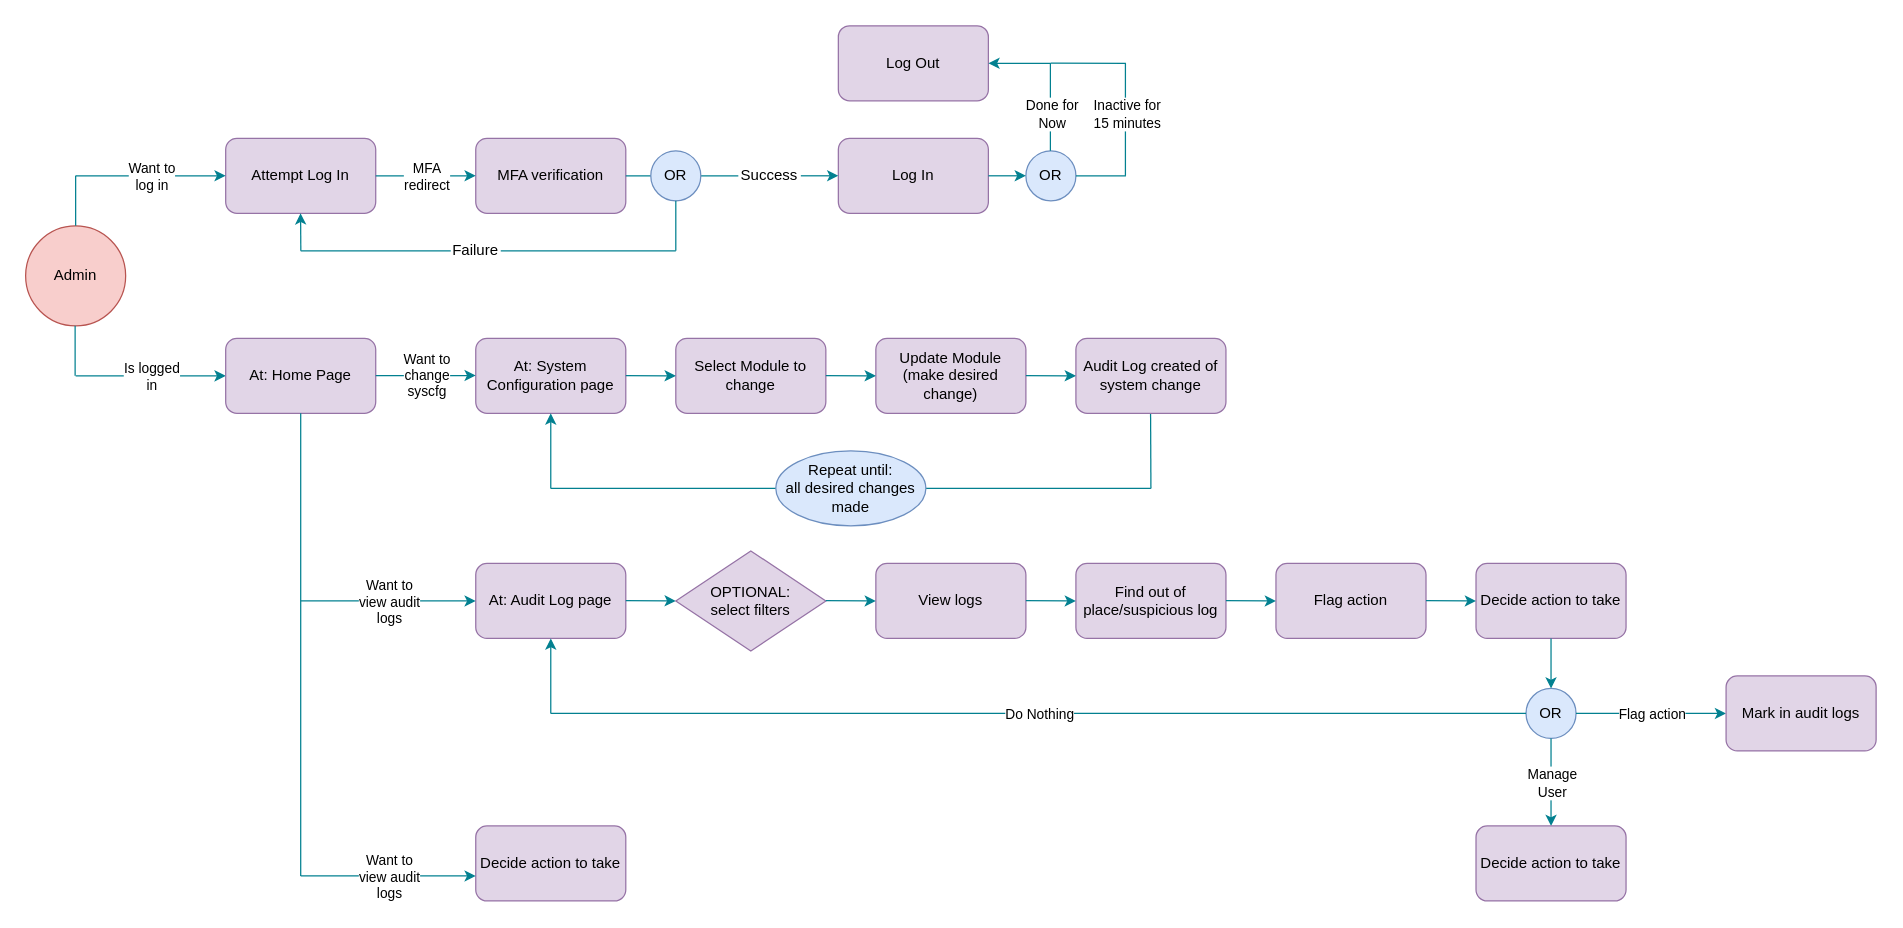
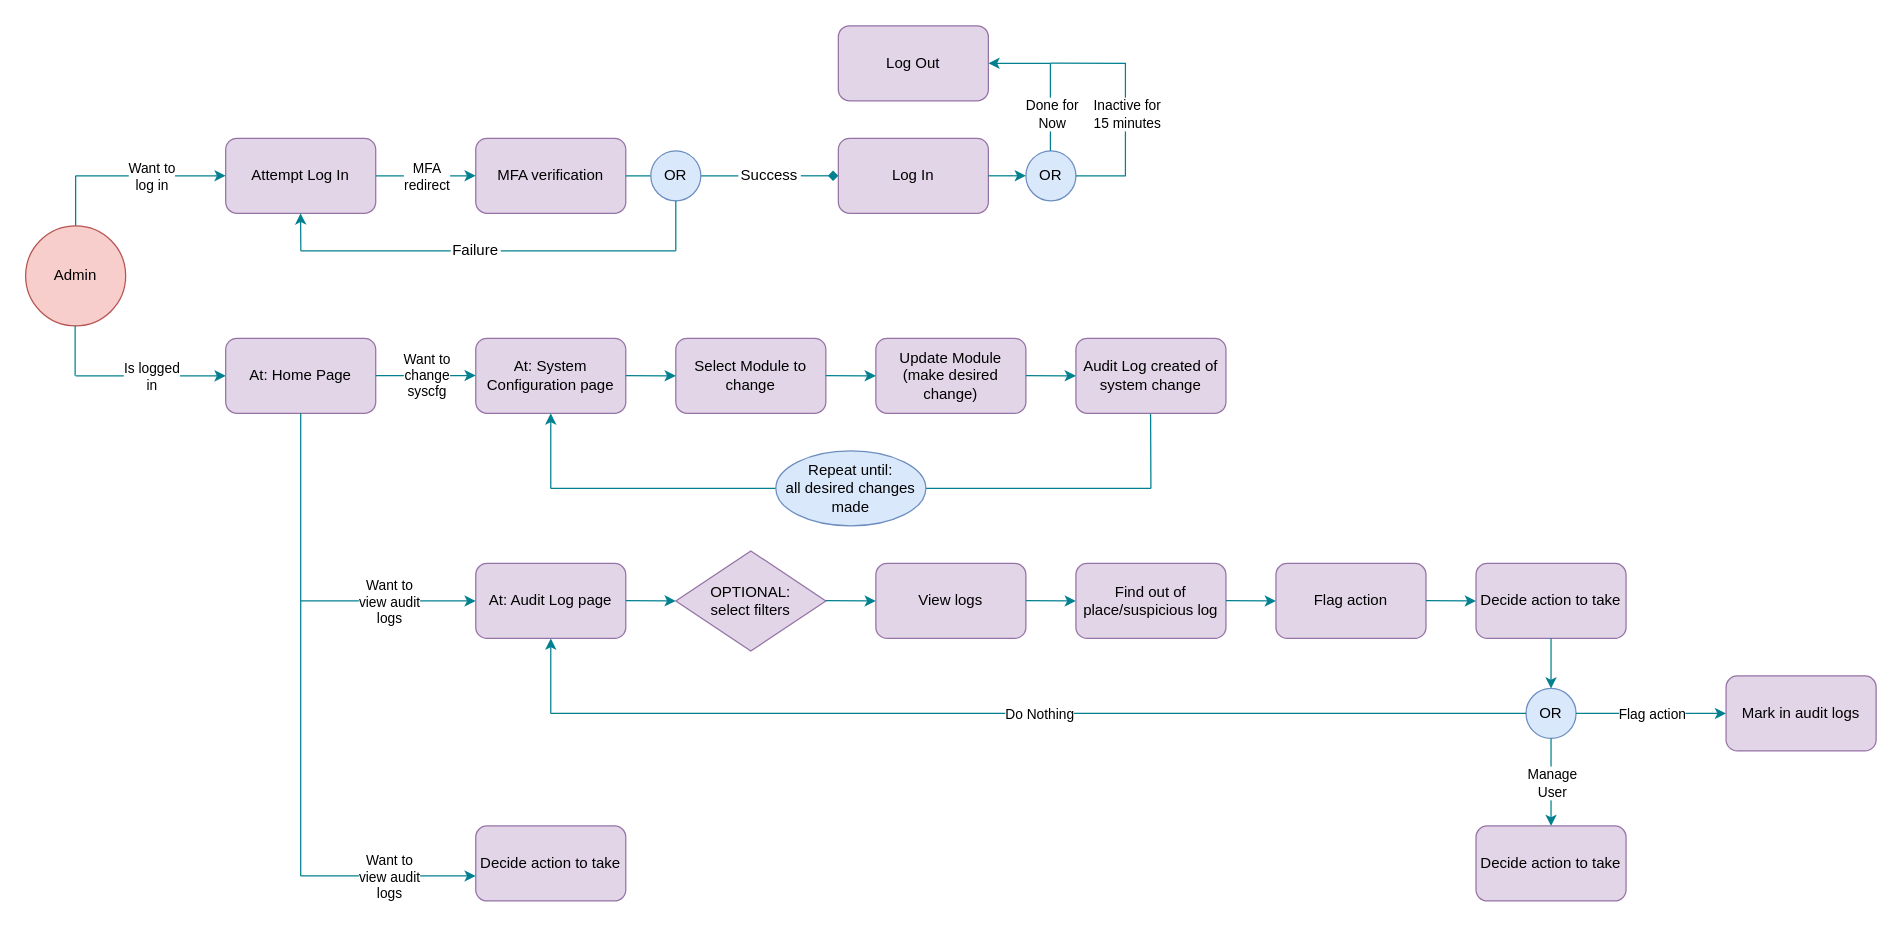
(828, 176) -> (827, 176)
